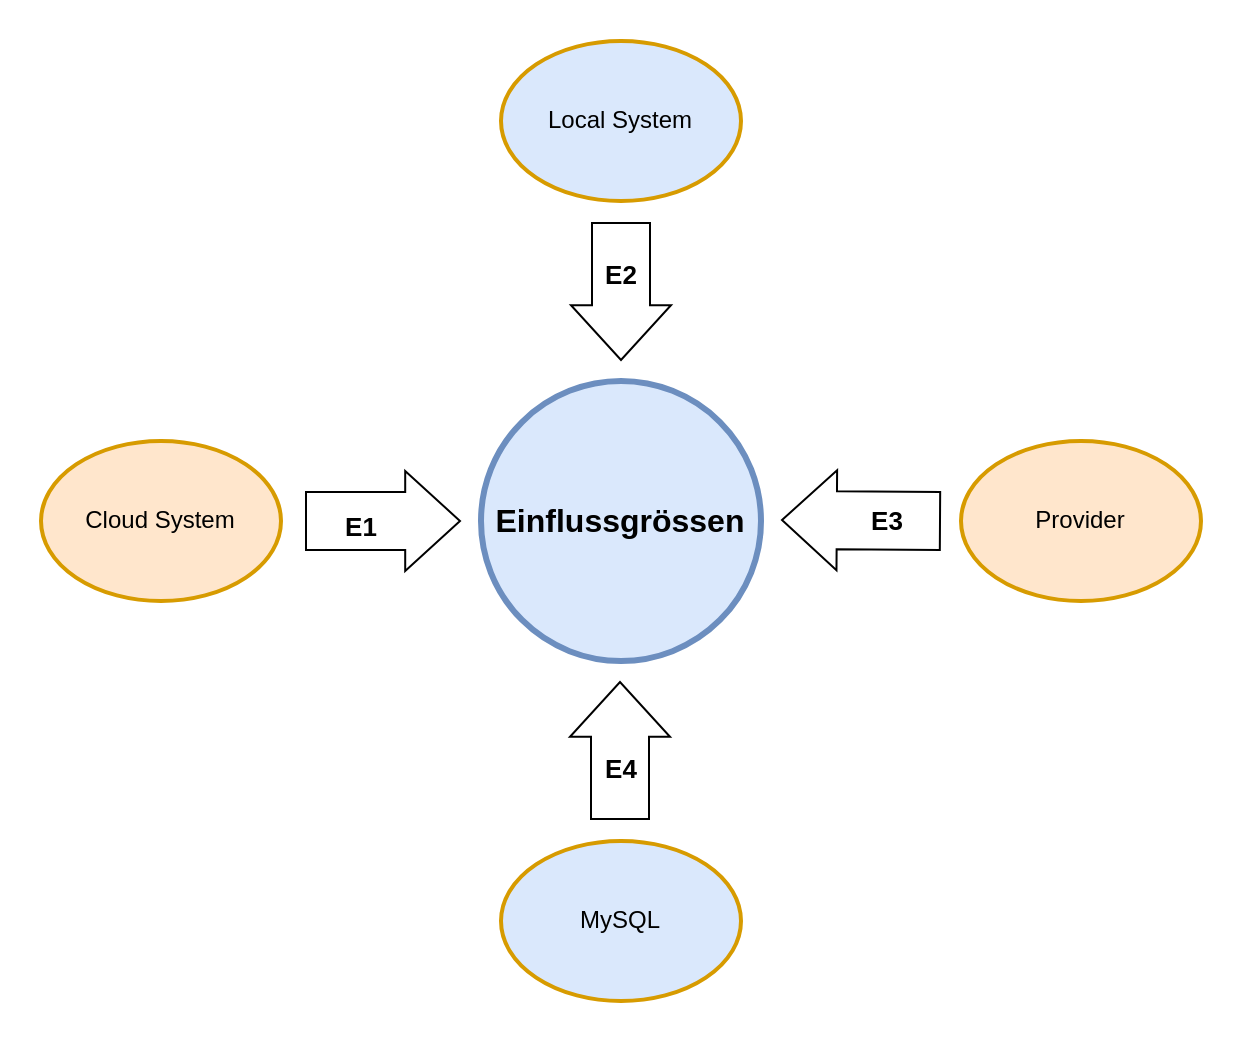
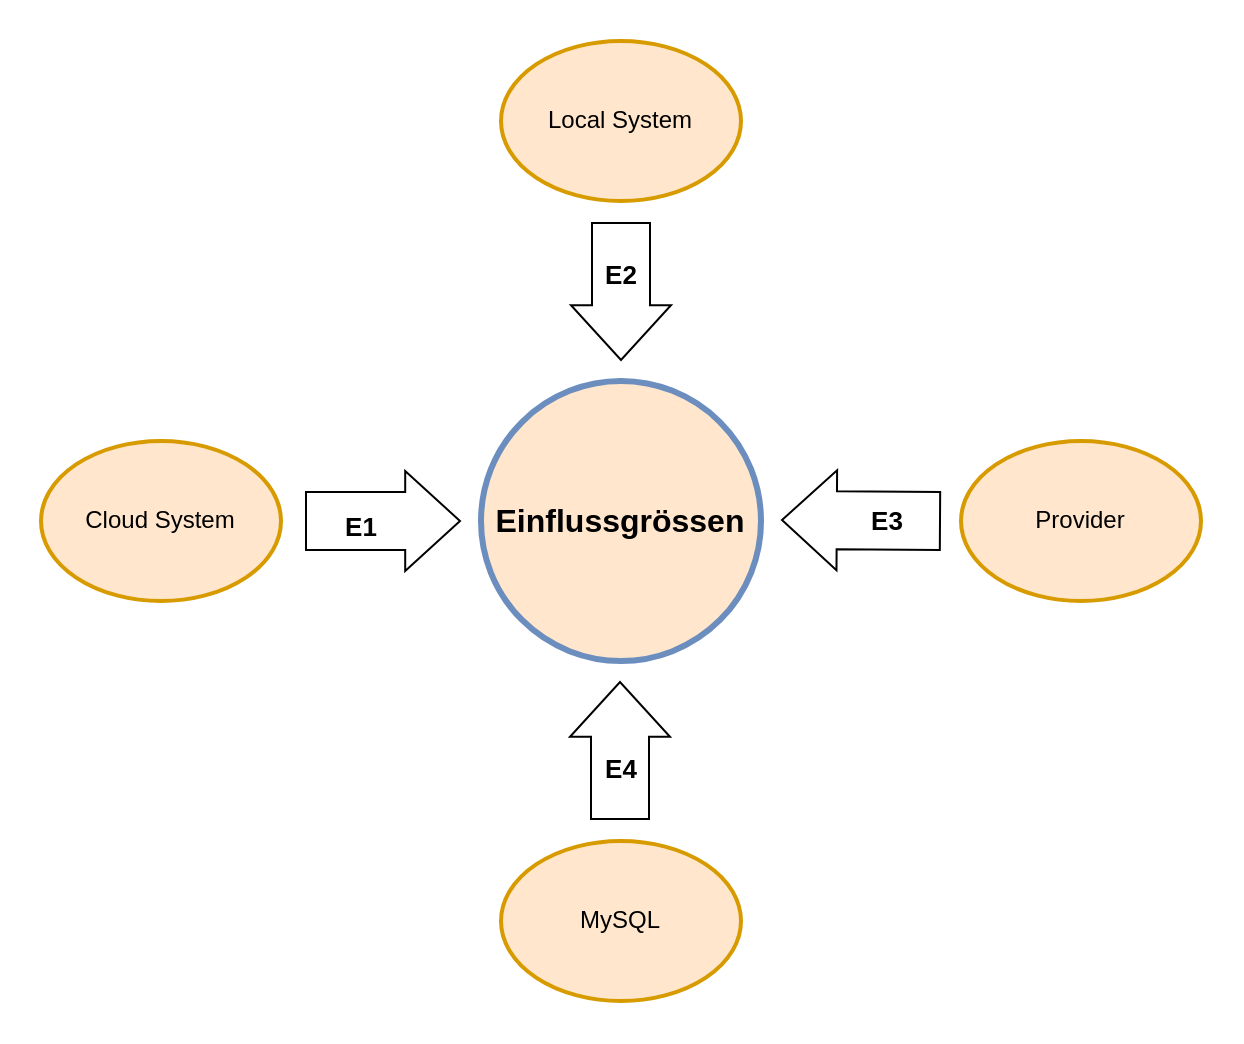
(621, 121) -> (621, 121)
(621, 521) -> (621, 521)
(621, 921) -> (621, 921)
